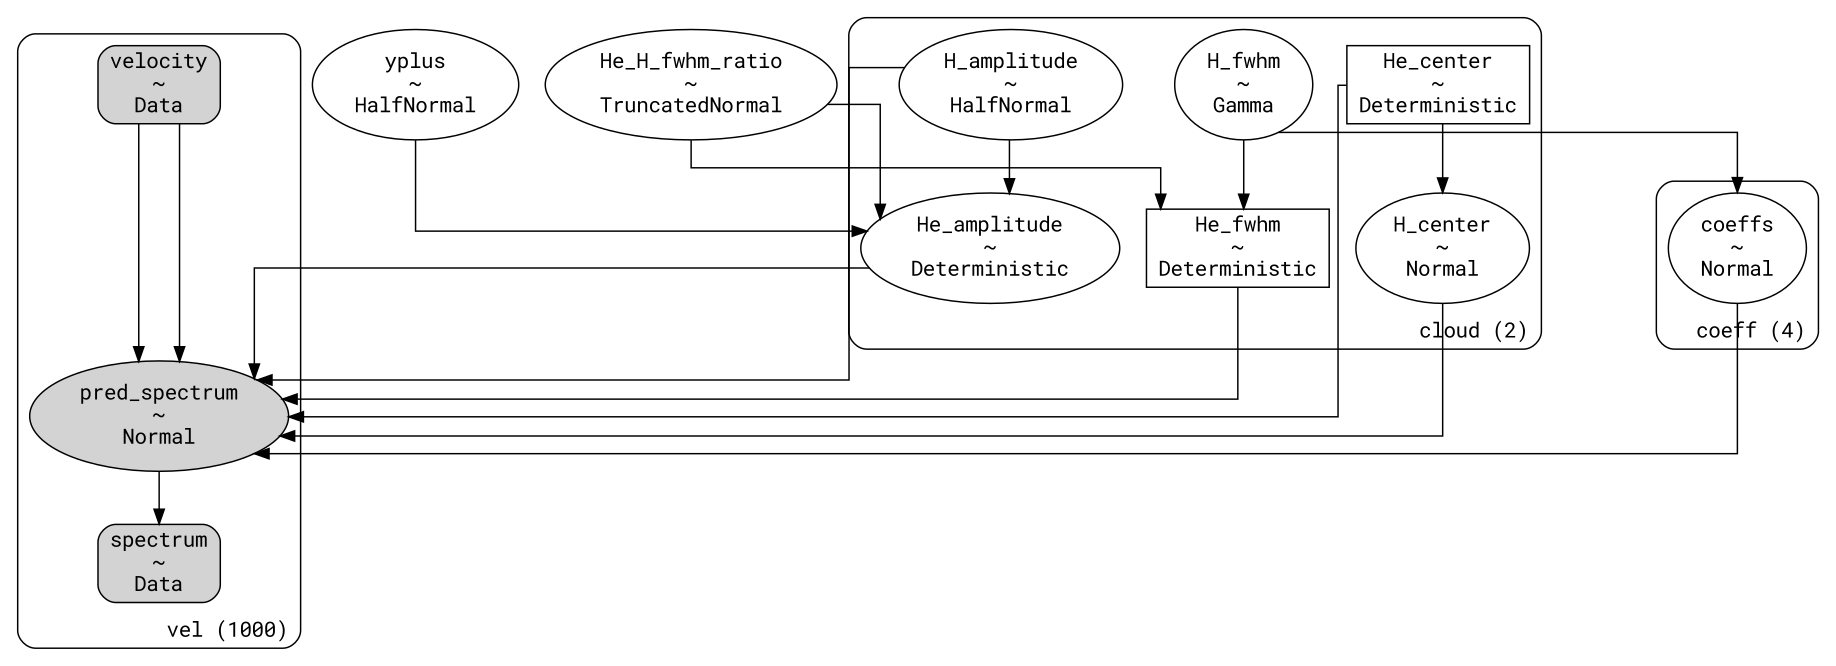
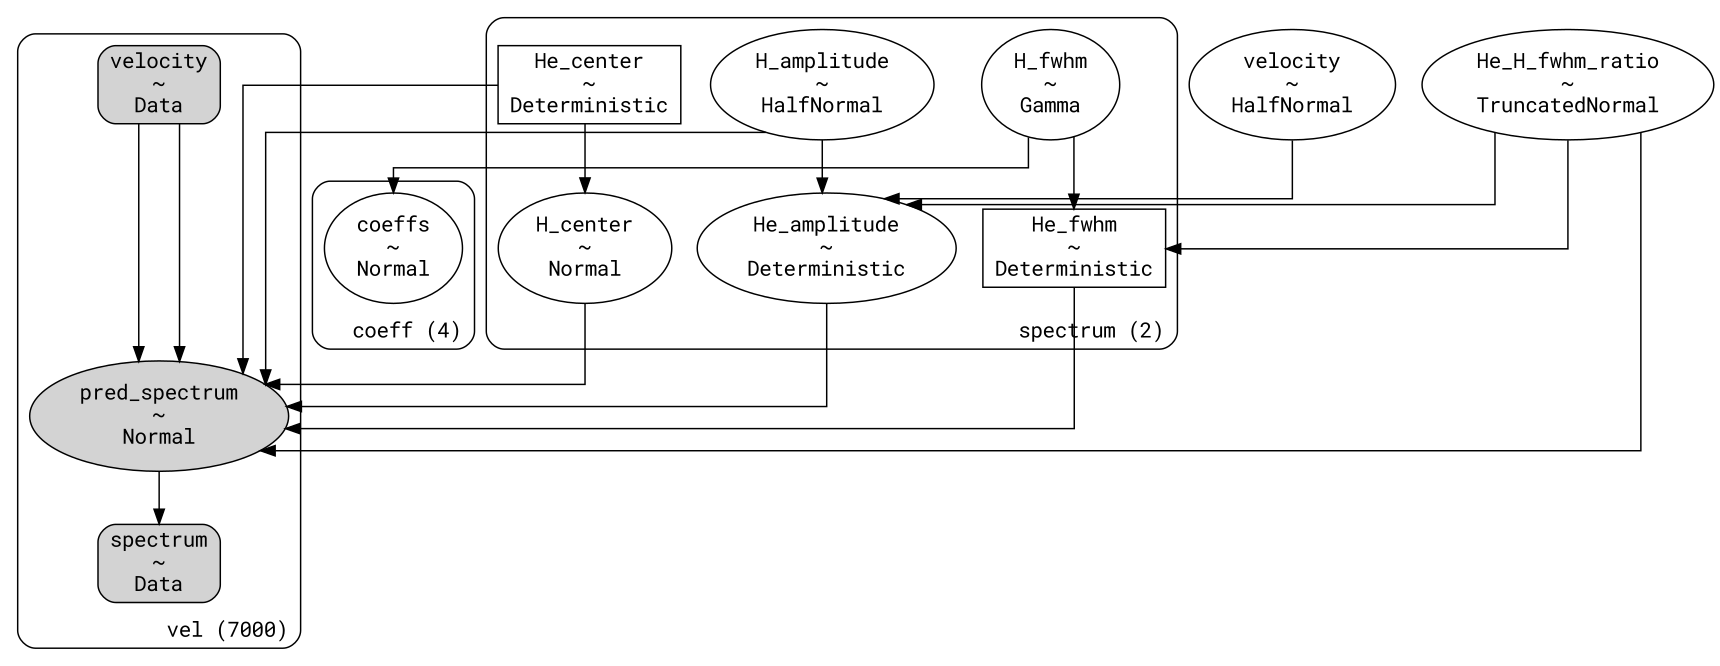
(416, 85) -> (1292, 85)
(1474, 332) -> (1092, 332)
(1078, 454) -> (1117, 451)
(228, 631) -> (228, 631)
